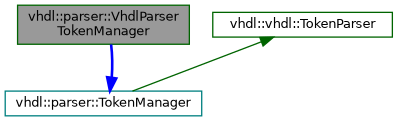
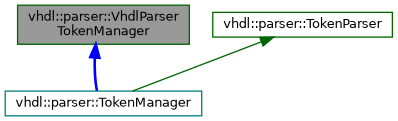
(303, 25) -> (303, 25)
(112, 61) -> (95, 74)
